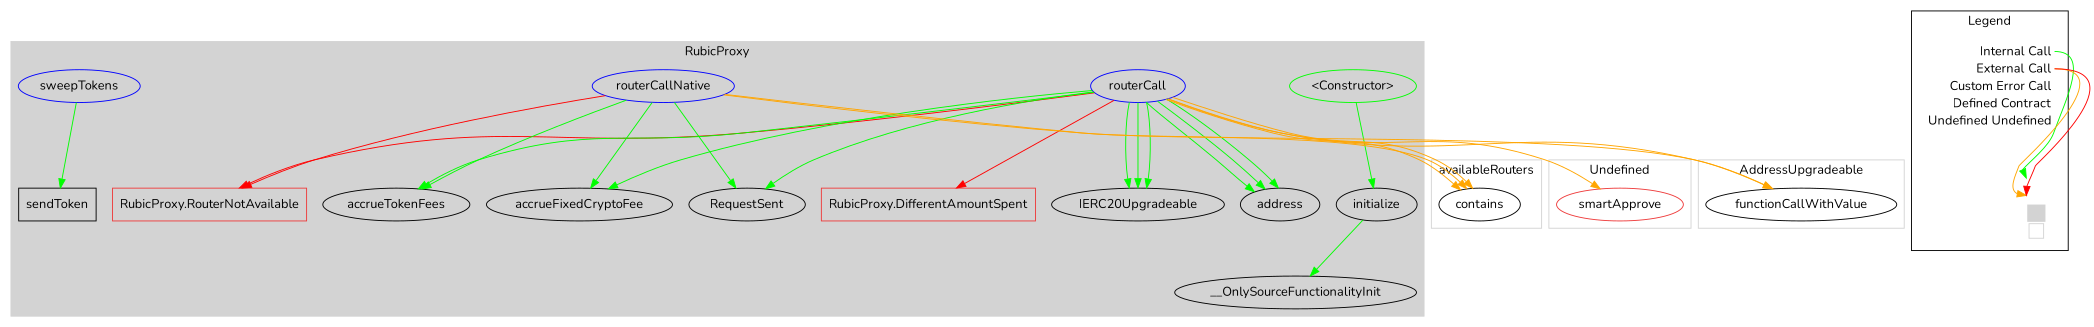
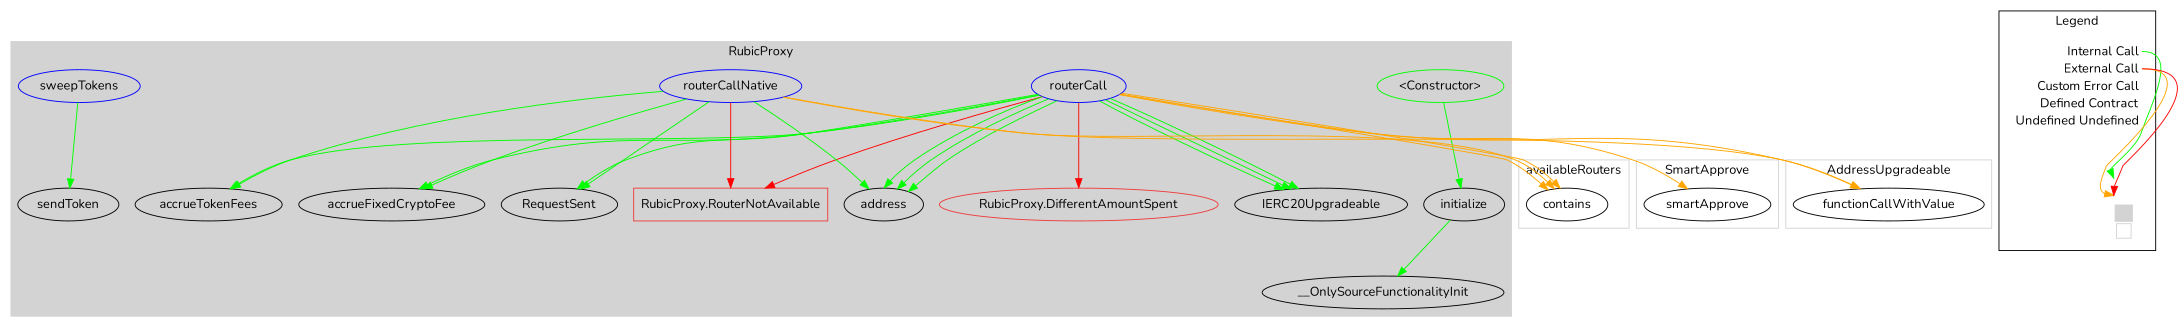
none -> (810, 140)
(1620, 170) -> (1707, 170)
(57, 205) -> (68, 205)
(928, 205) -> (1079, 205)
(1620, 205) -> (1707, 205)
